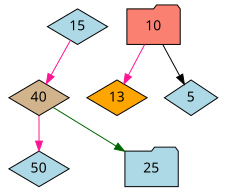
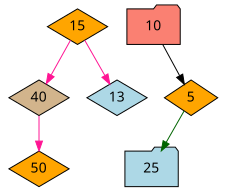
(78, 27) -> (78, 27)
(136, 60) -> (95, 58)
(117, 98) -> (117, 98)
(191, 98) -> (191, 98)
(85, 127) -> (175, 127)
(39, 169) -> (39, 169)
